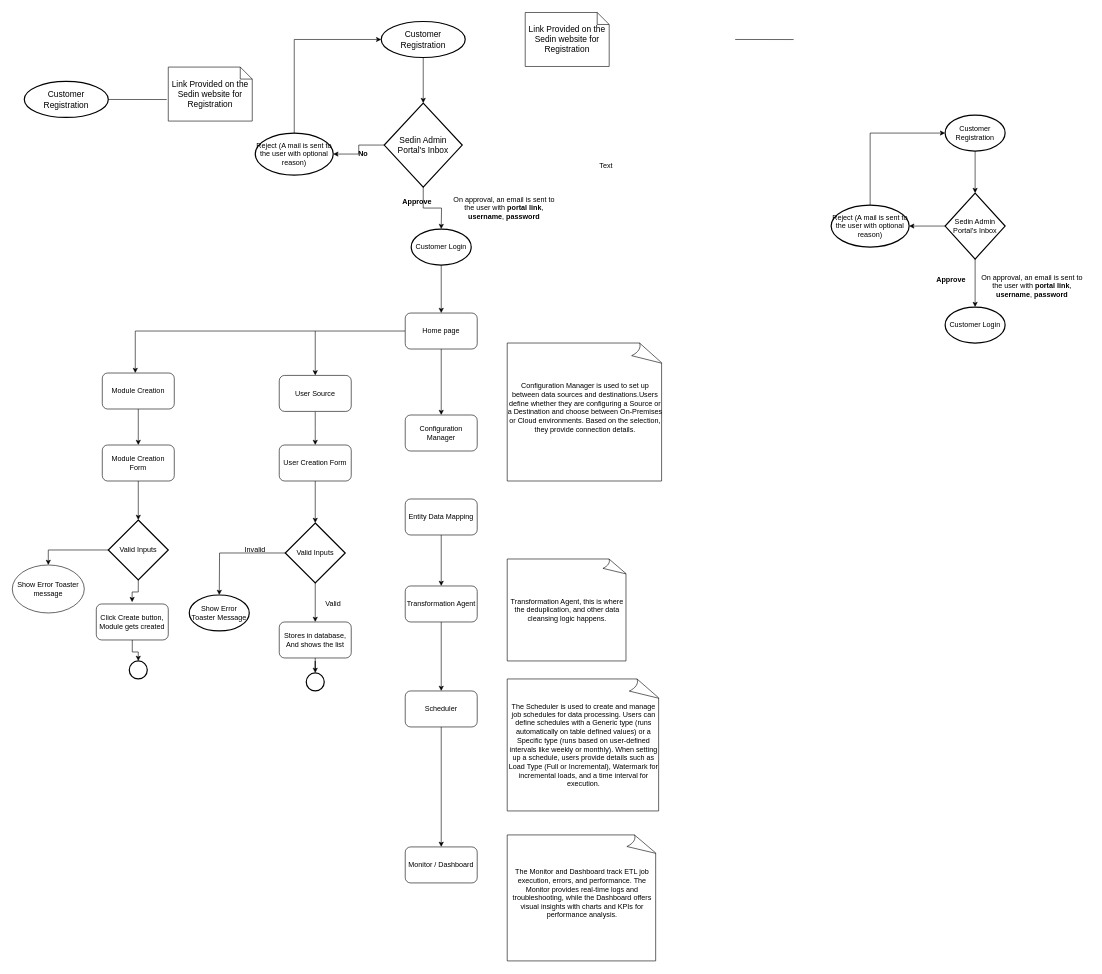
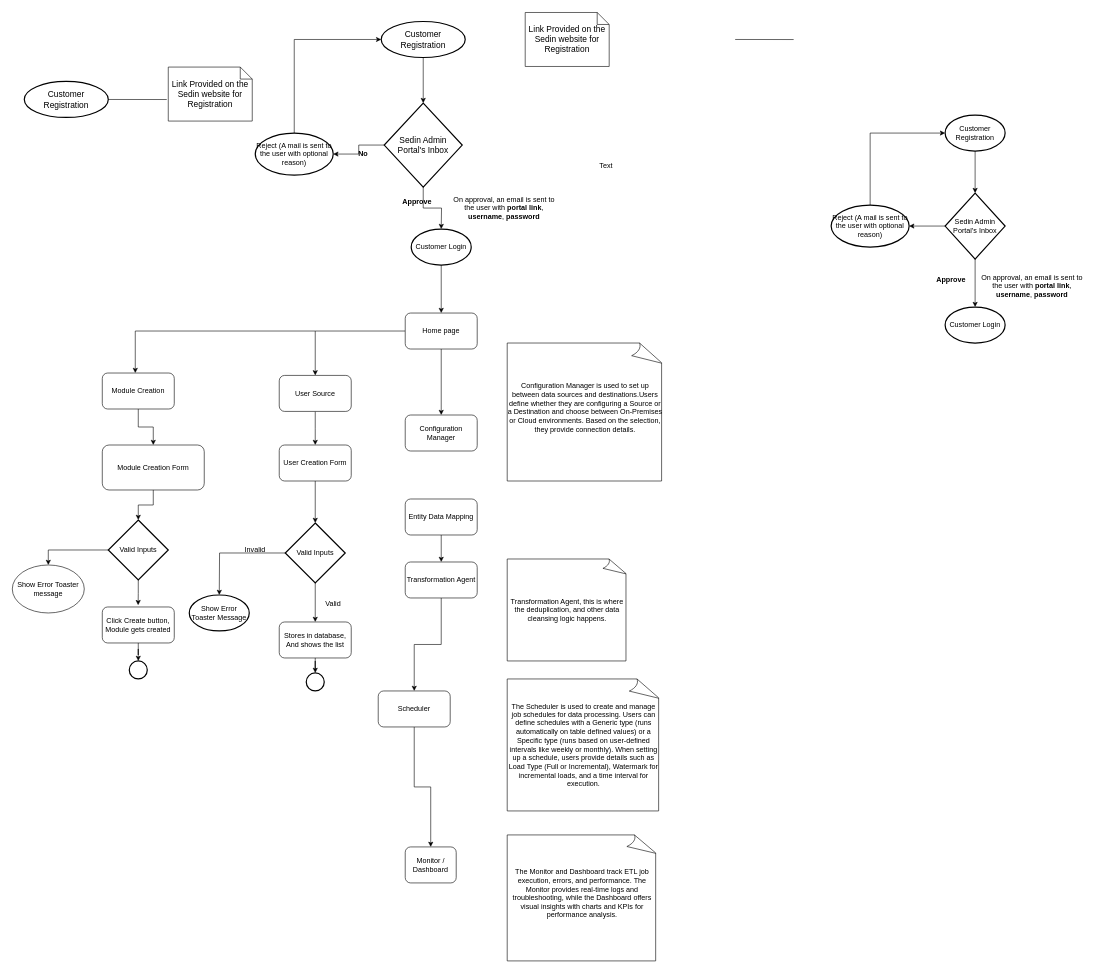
(138, 463) -> (153, 467)
(441, 604) -> (441, 580)
(132, 622) -> (138, 625)
(441, 709) -> (414, 709)
(441, 865) -> (431, 865)
